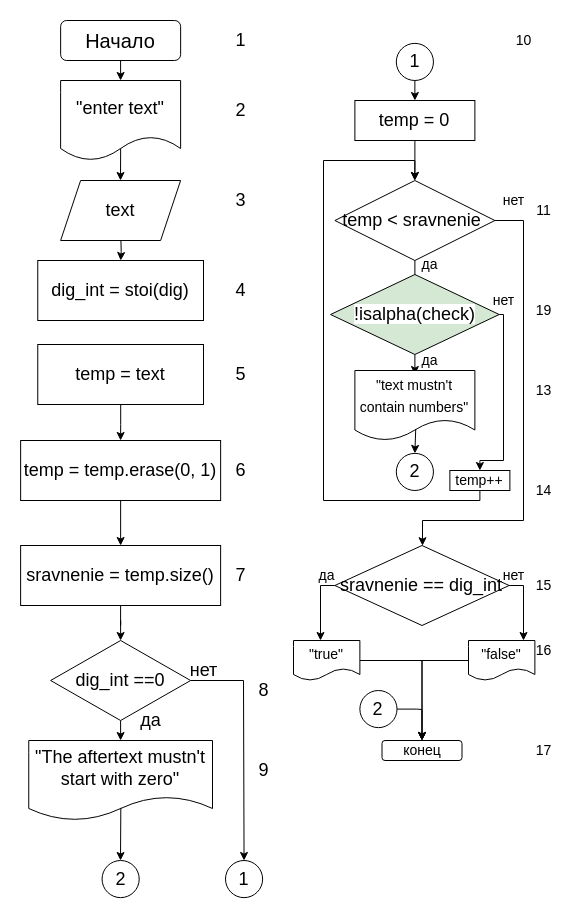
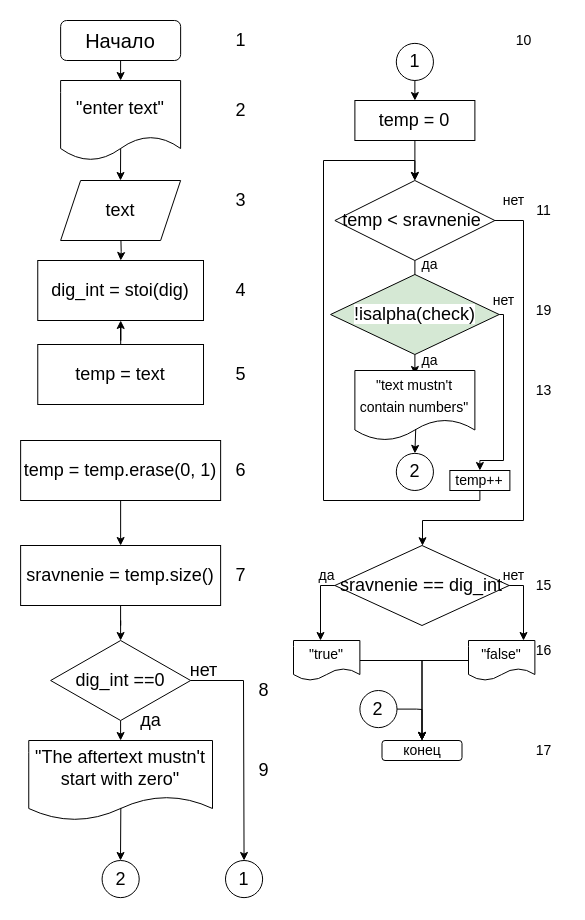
(121, 419) -> (121, 329)
(544, 491) -> none
